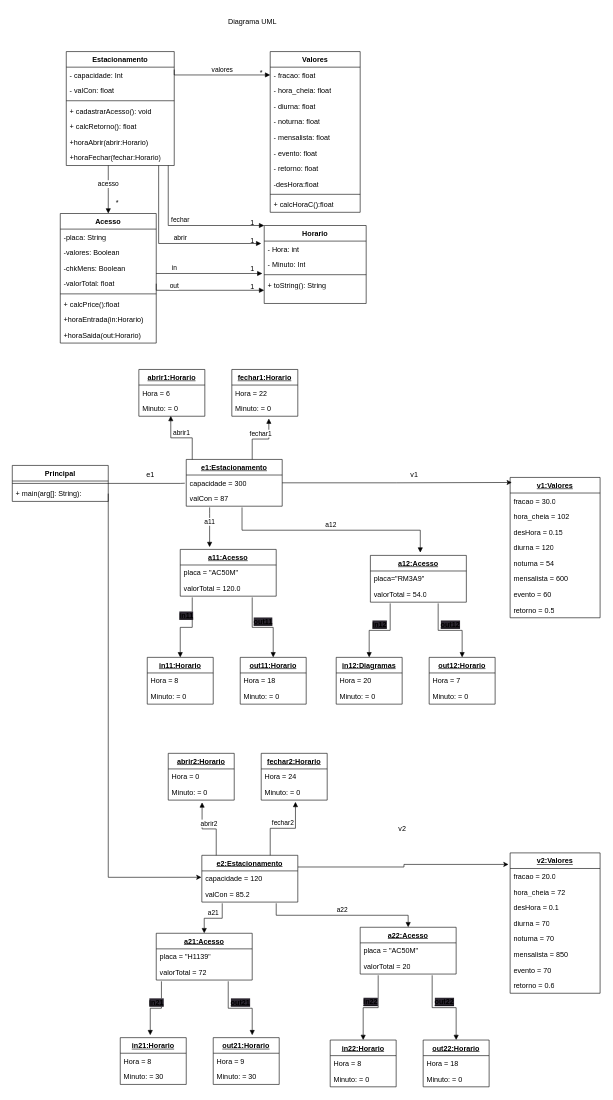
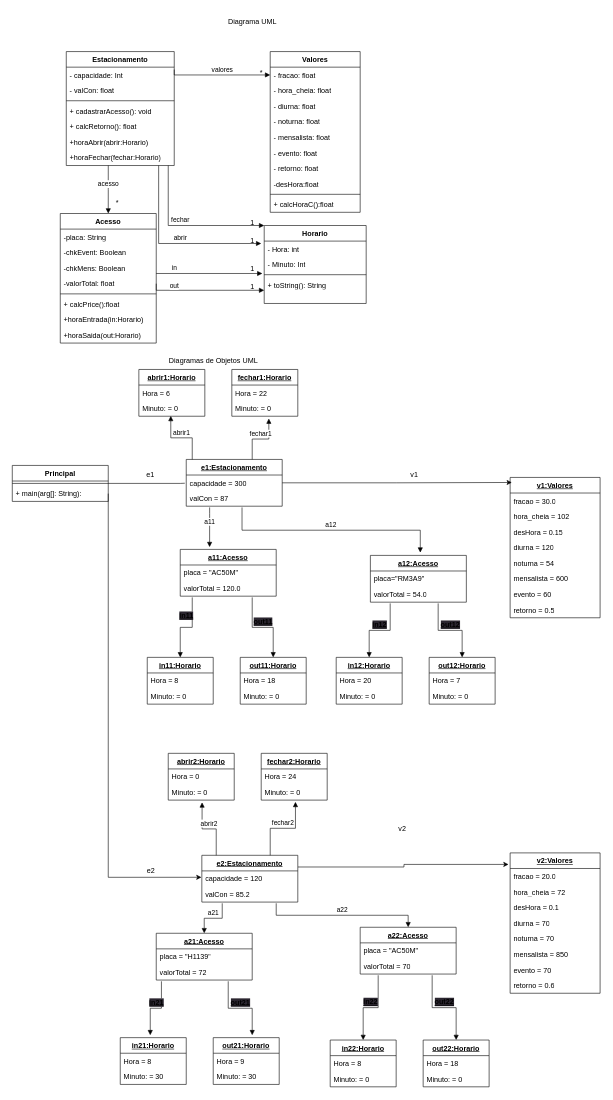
(94, 253) -> (97, 253)
none -> (213, 360)
(369, 666) -> (369, 666)
none -> (151, 871)
(390, 967) -> (390, 967)
